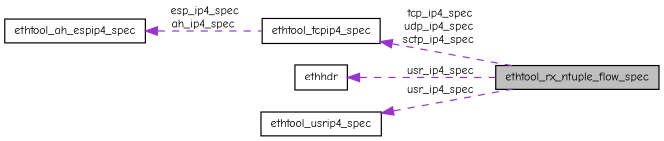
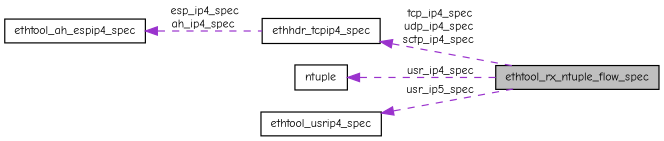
(321, 31) -> (321, 31)
(321, 77) -> (321, 77)
(439, 90) -> (439, 90)
